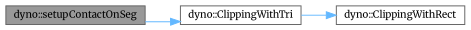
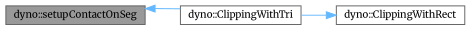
(158, 22) -> (168, 9)
